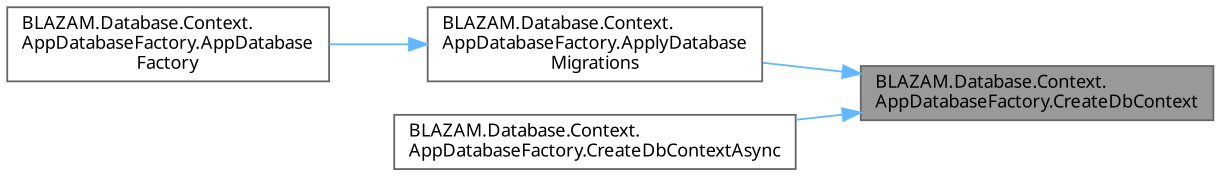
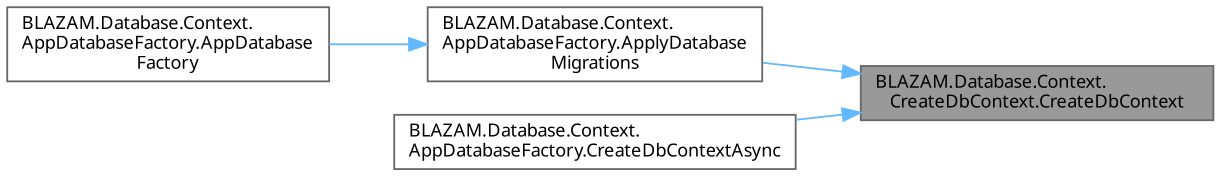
(1037, 93) -> (1037, 93)
